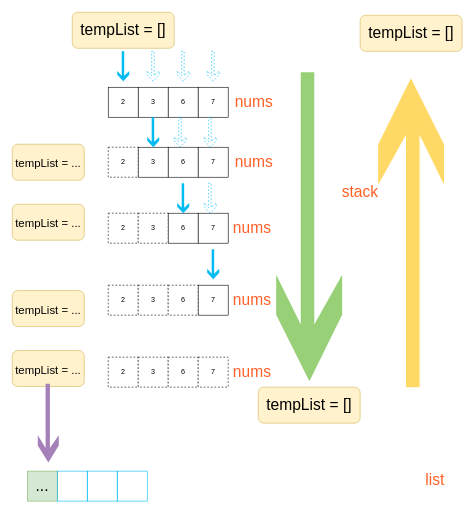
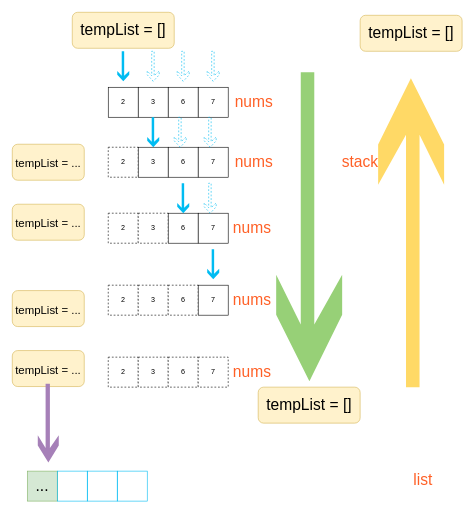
(360, 192) -> (360, 162)
(435, 480) -> (423, 480)
